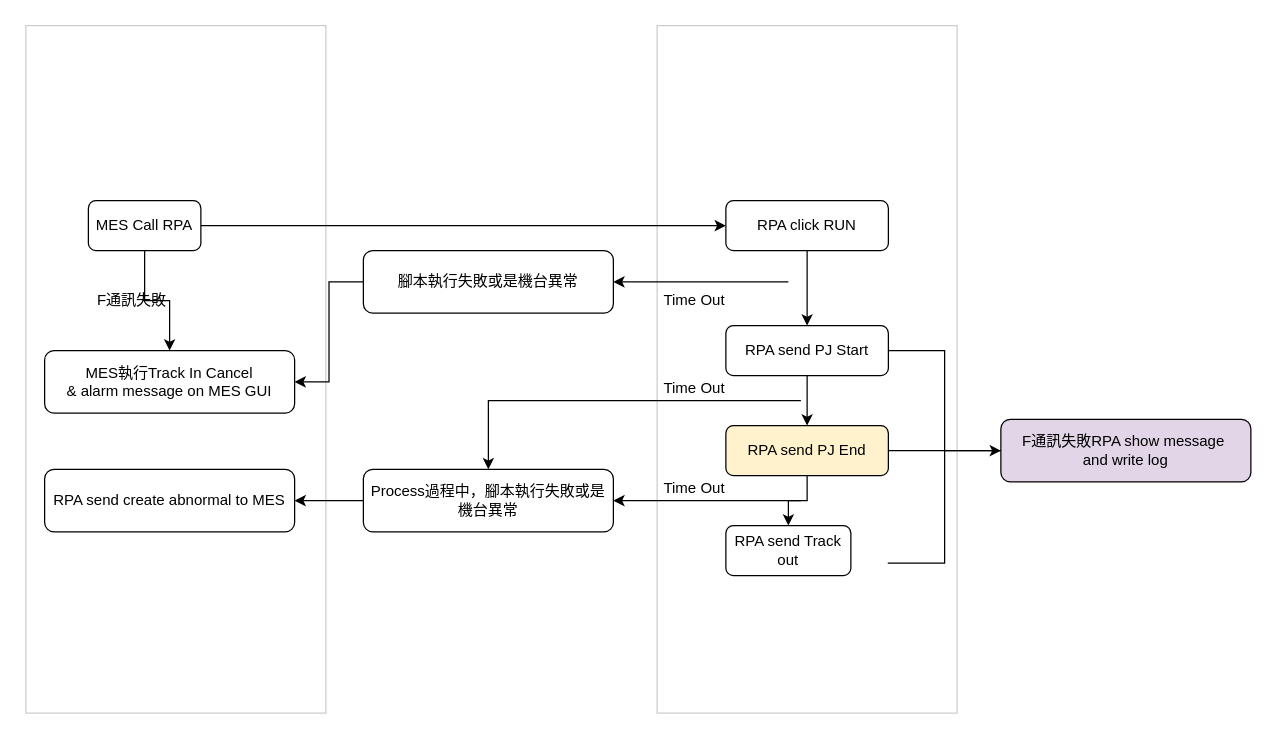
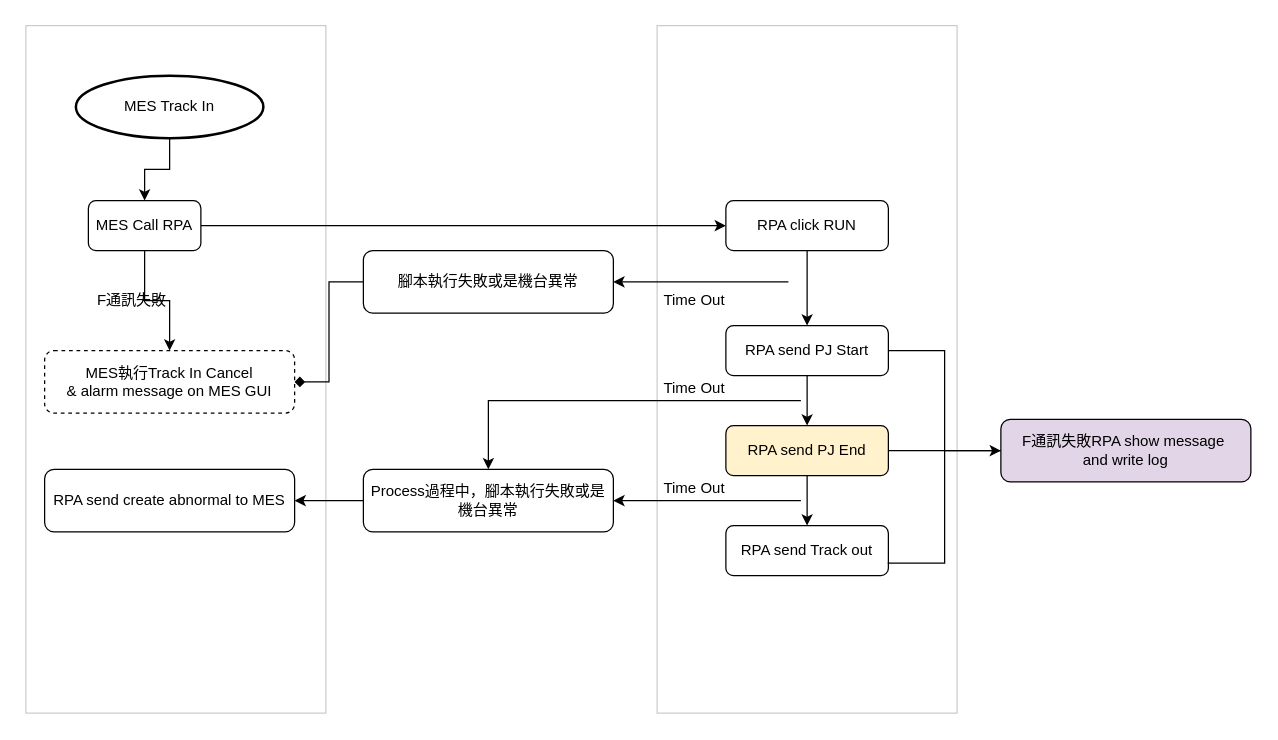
none -> (169, 107)
none -> (161, 169)
(169, 382) -> (169, 382)
(304, 382) -> (305, 382)
(788, 551) -> (807, 551)
